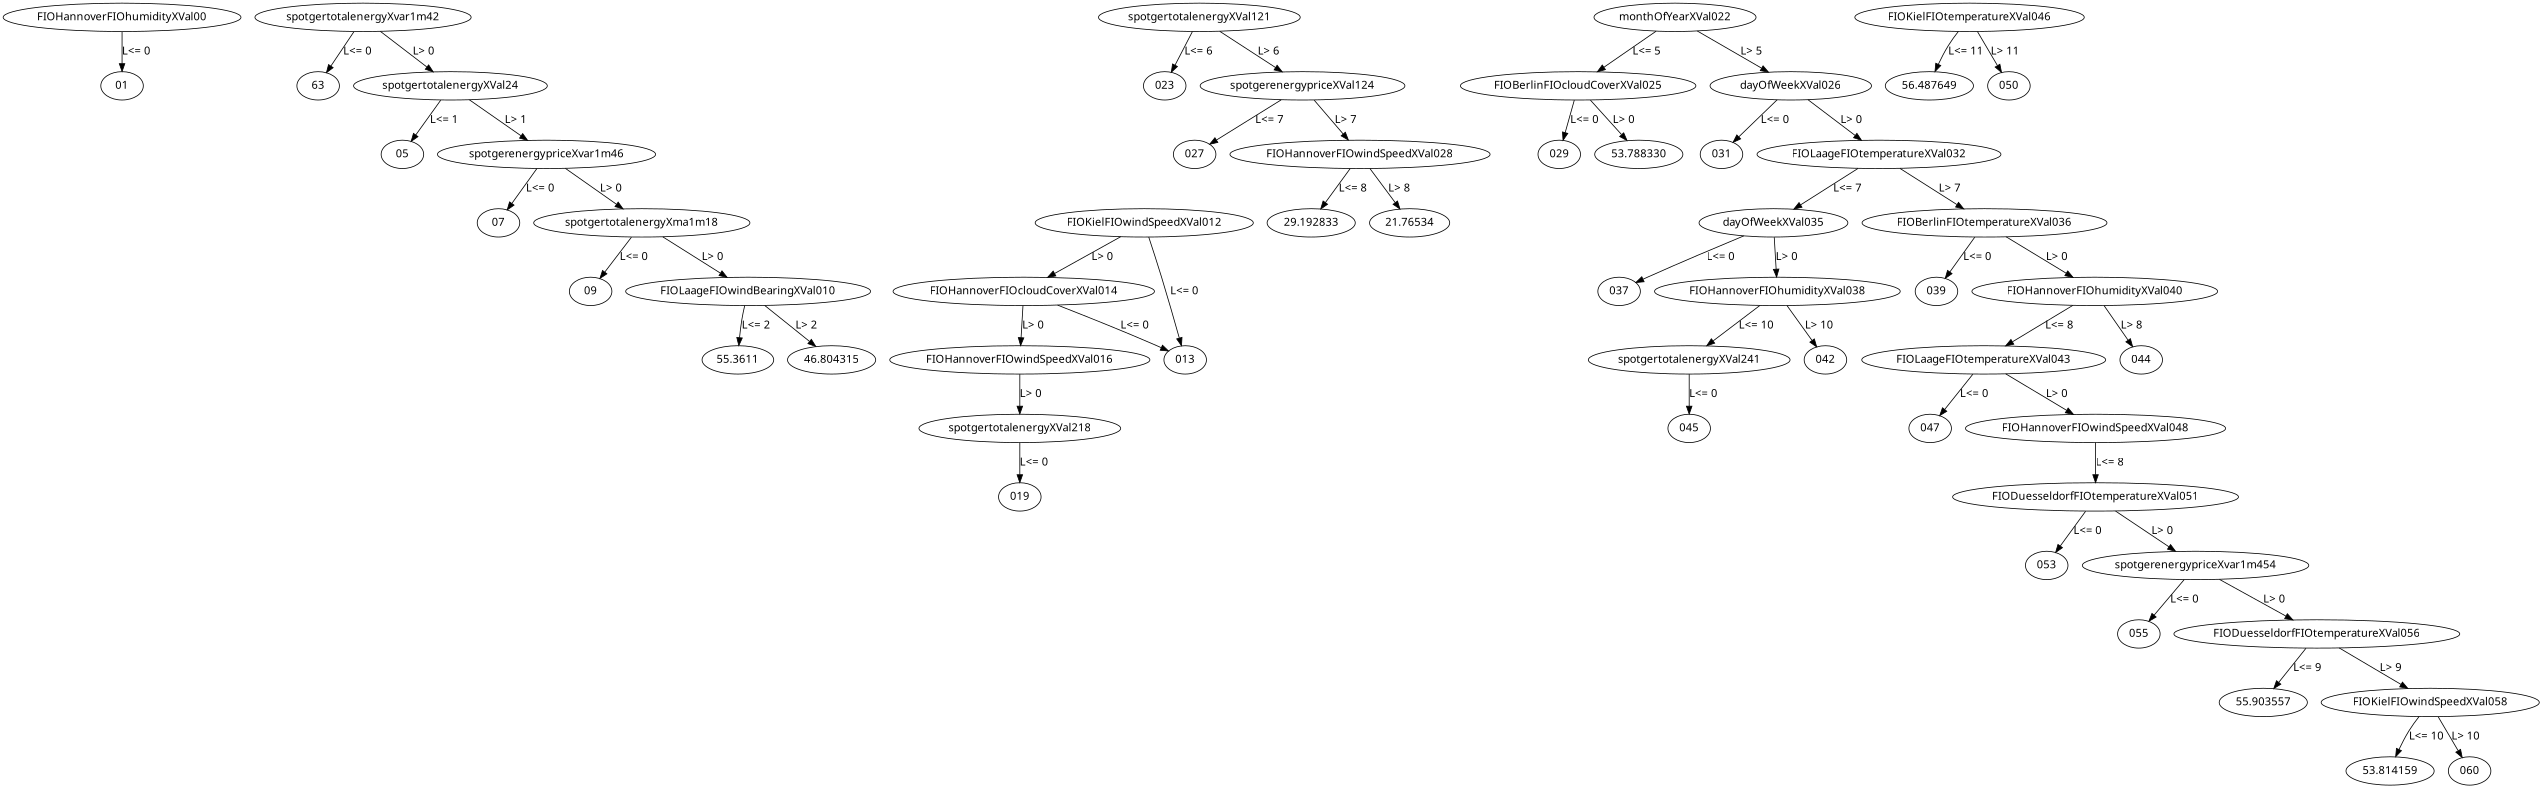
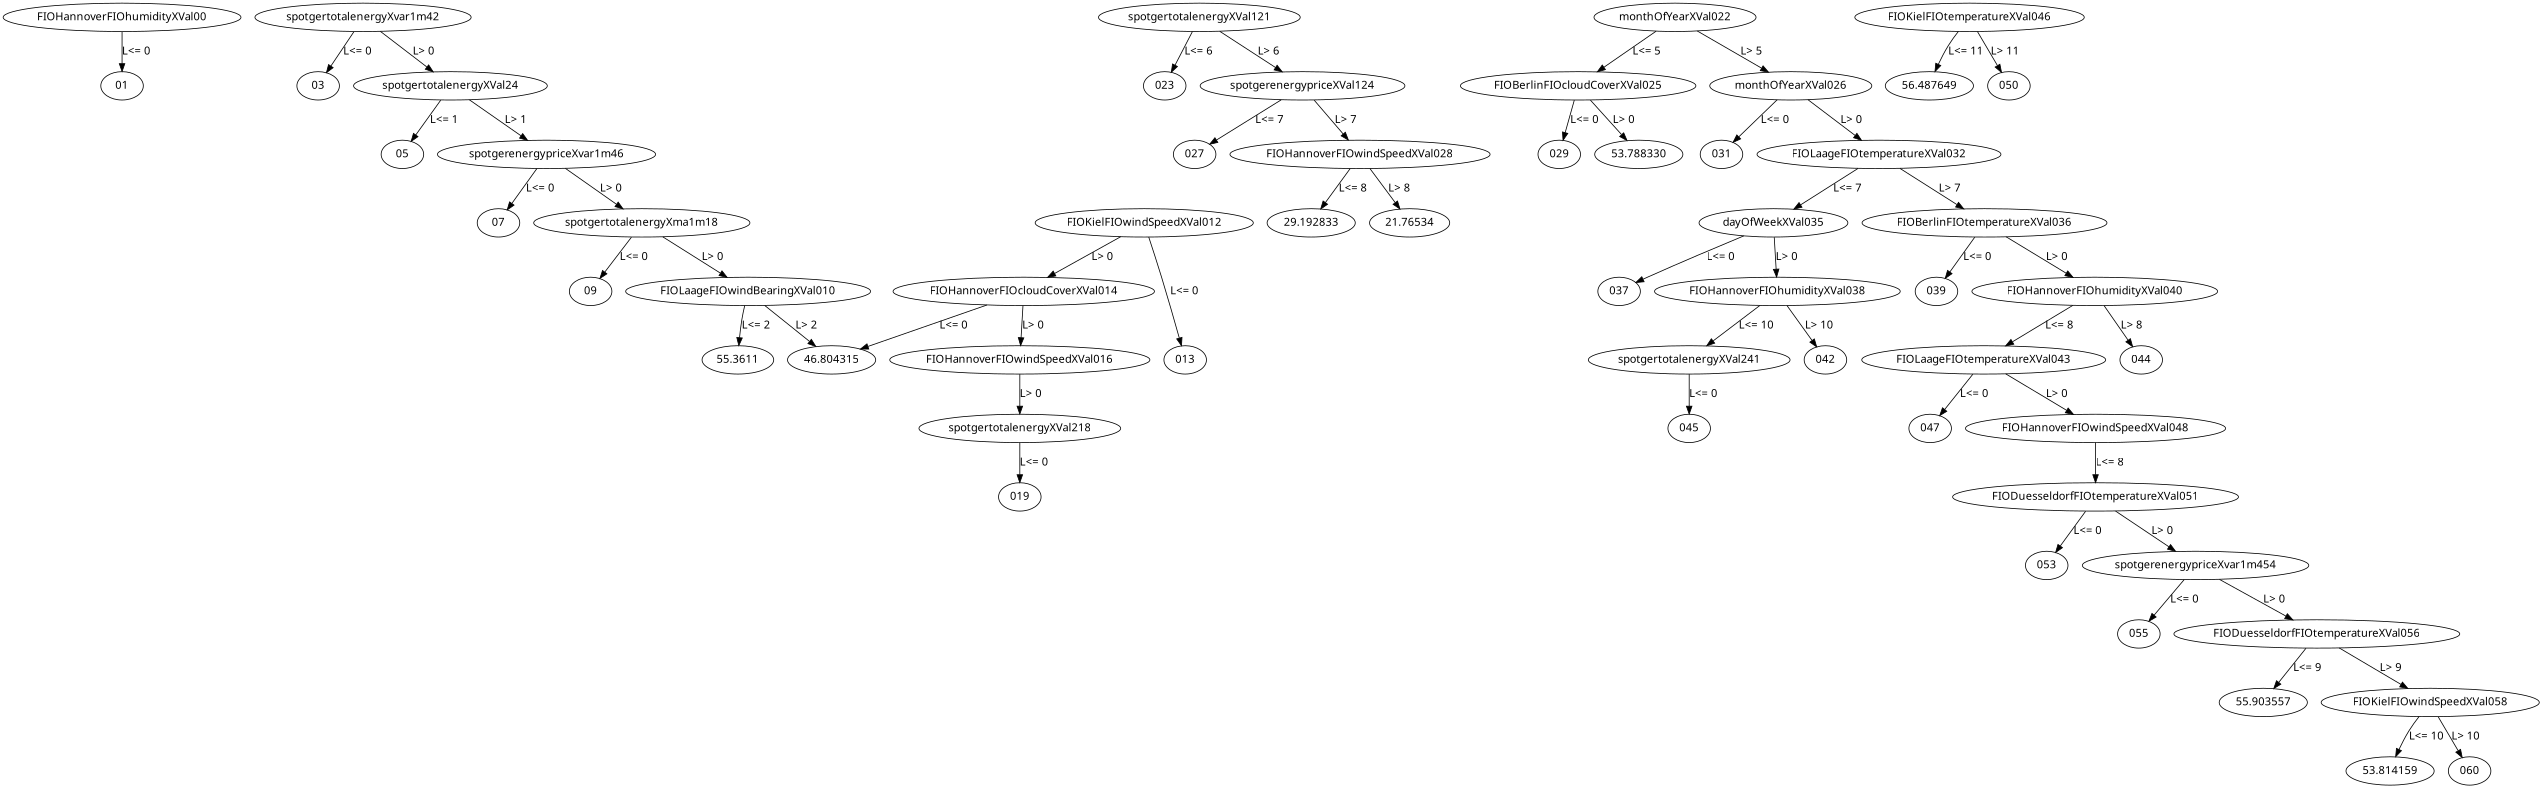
(318, 86) -> (318, 86)
(1791, 86) -> (1791, 86)
(1110, 326) -> (927, 326)
